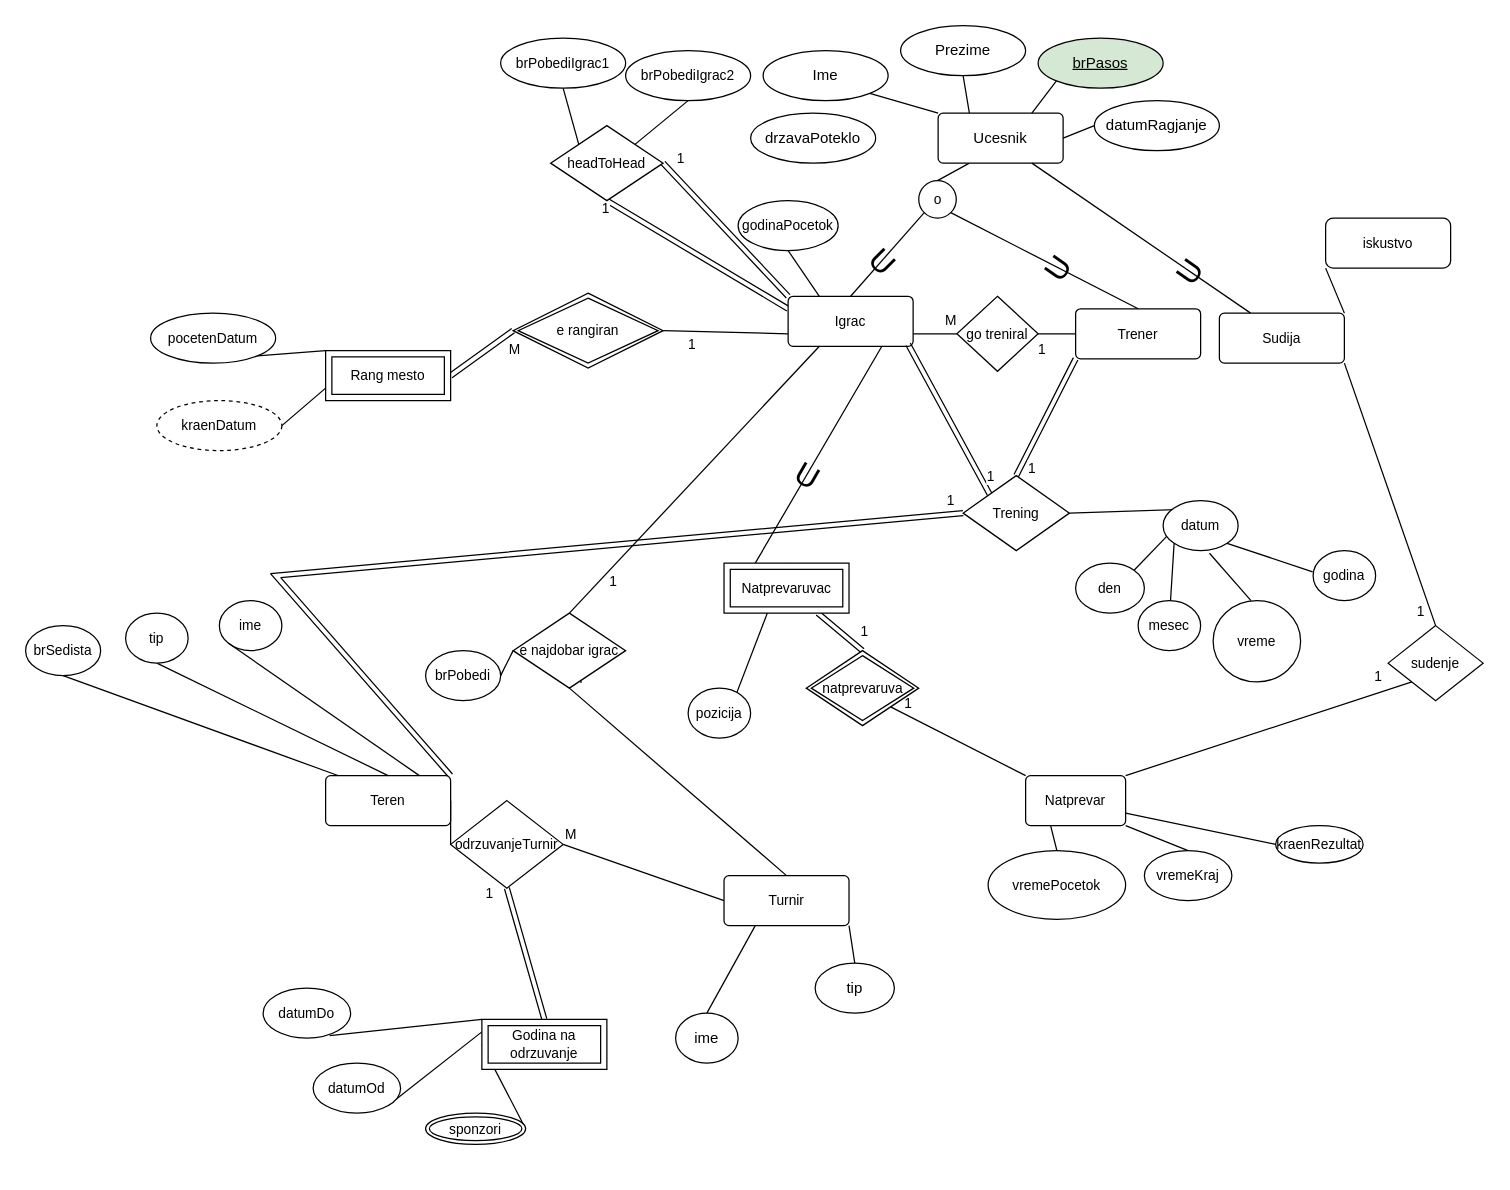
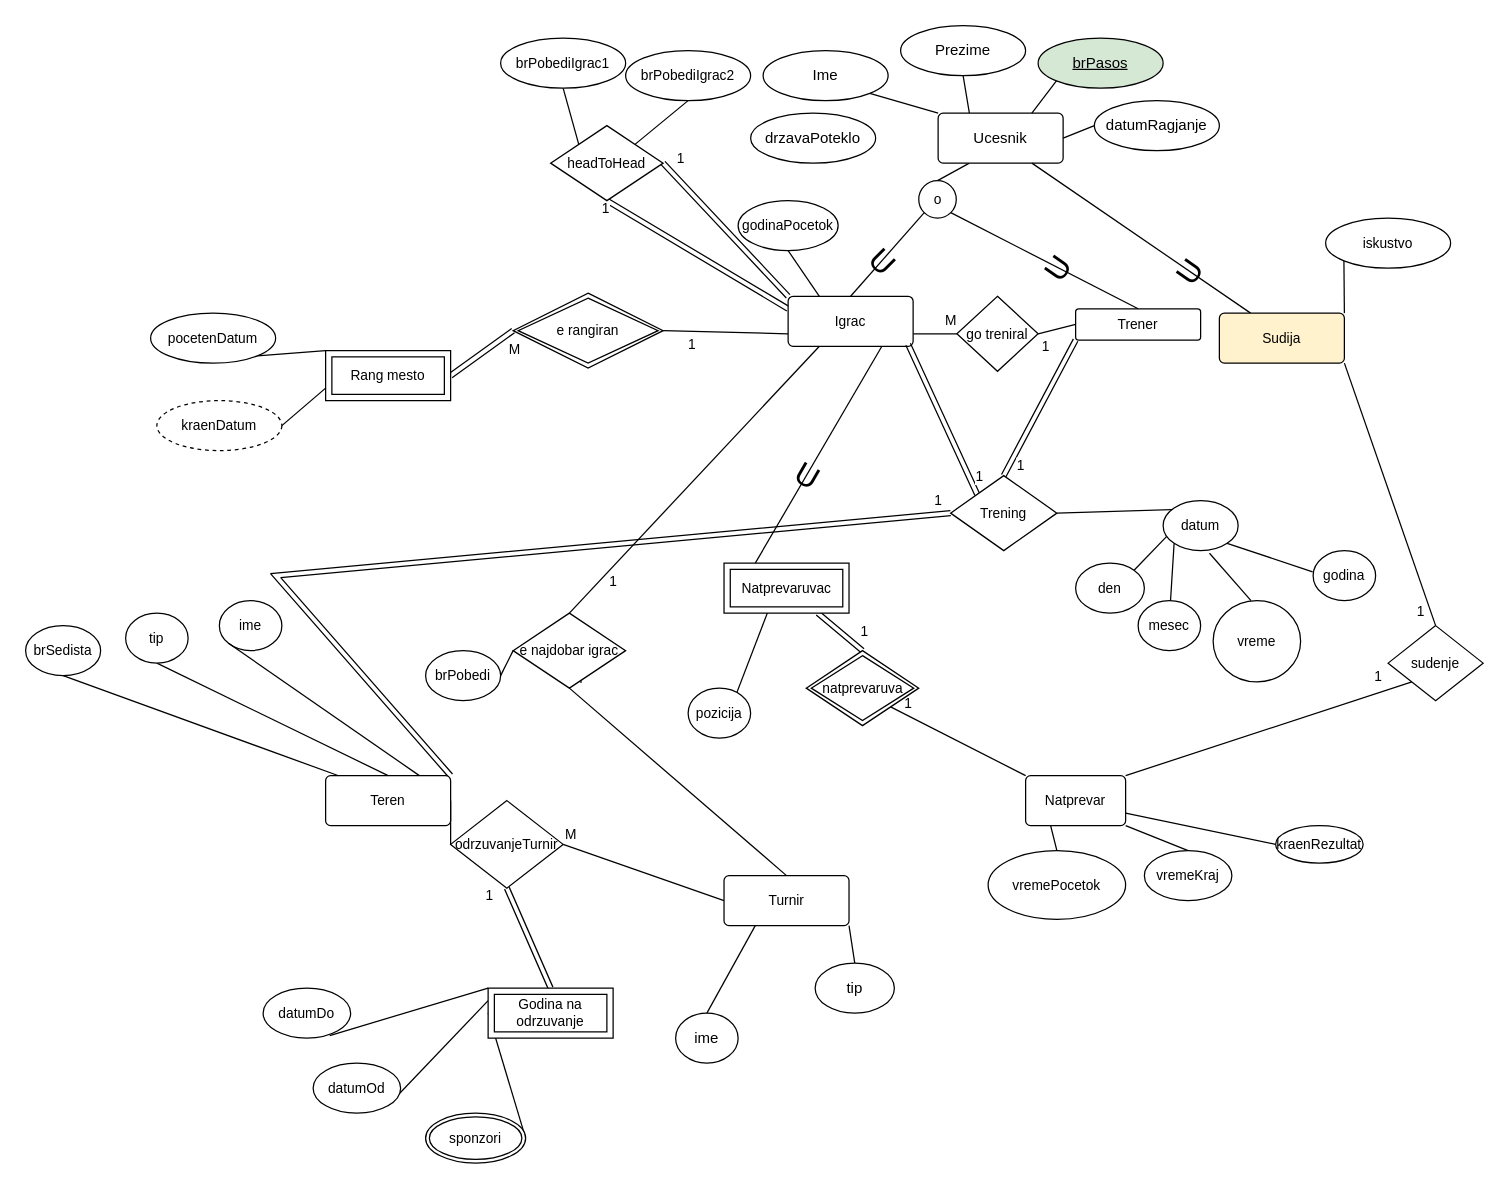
(1388, 243) -> (1388, 243)
(1138, 334) -> (1138, 324)
(1282, 338) -> (1282, 338)
(1016, 513) -> (1004, 513)
(544, 1044) -> (551, 1013)
(476, 1129) -> (476, 1138)
